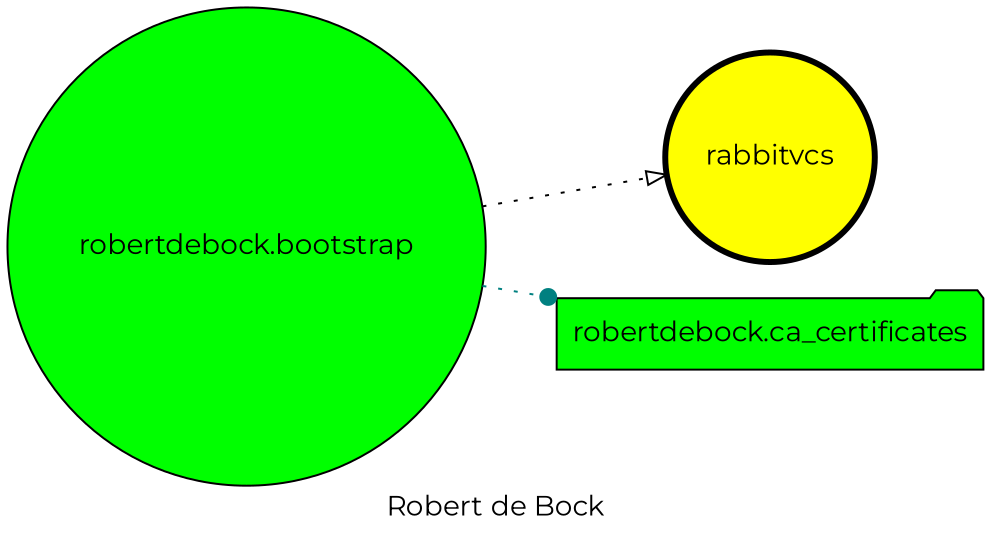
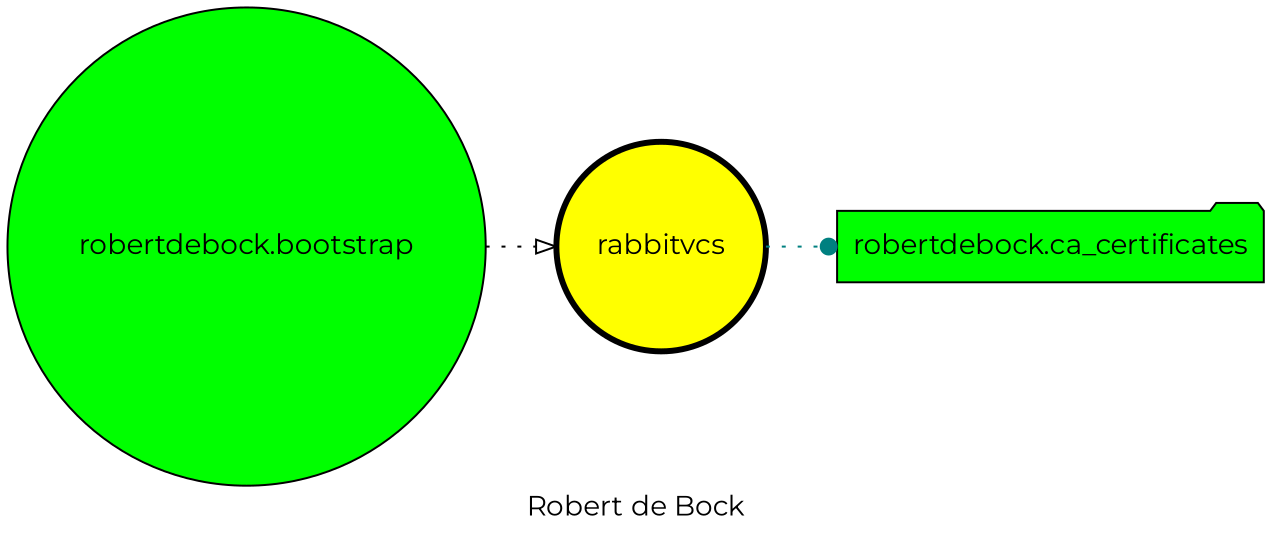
(511, 291) -> (793, 247)
